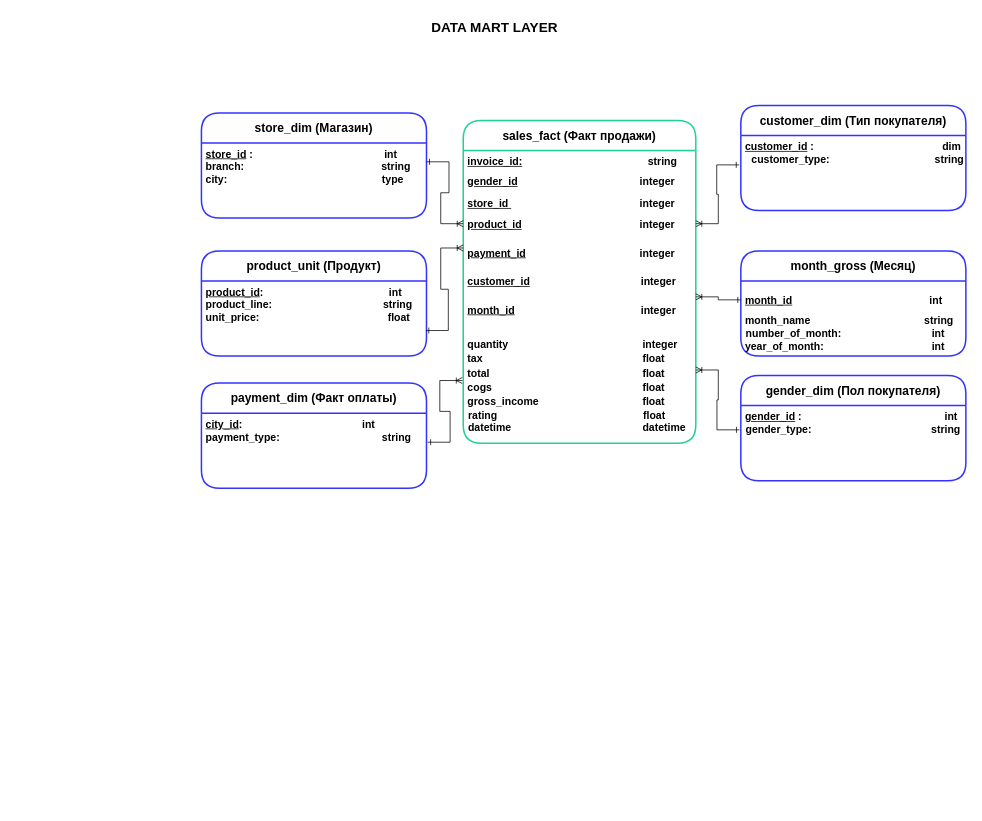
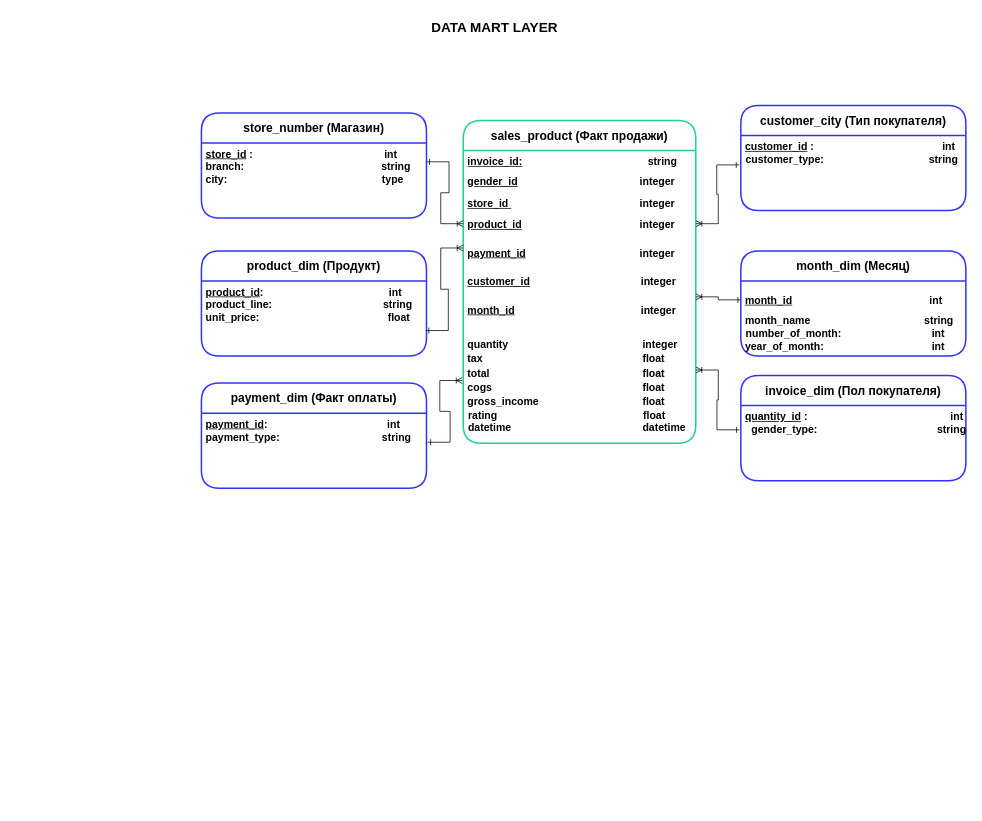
(853, 120) -> (853, 120)
(314, 128) -> (314, 128)
(579, 135) -> (579, 135)
(867, 151) -> (867, 151)
(314, 266) -> (314, 266)
(853, 266) -> (853, 266)
(853, 390) -> (853, 390)
(872, 421) -> (876, 421)
(320, 429) -> (320, 429)
